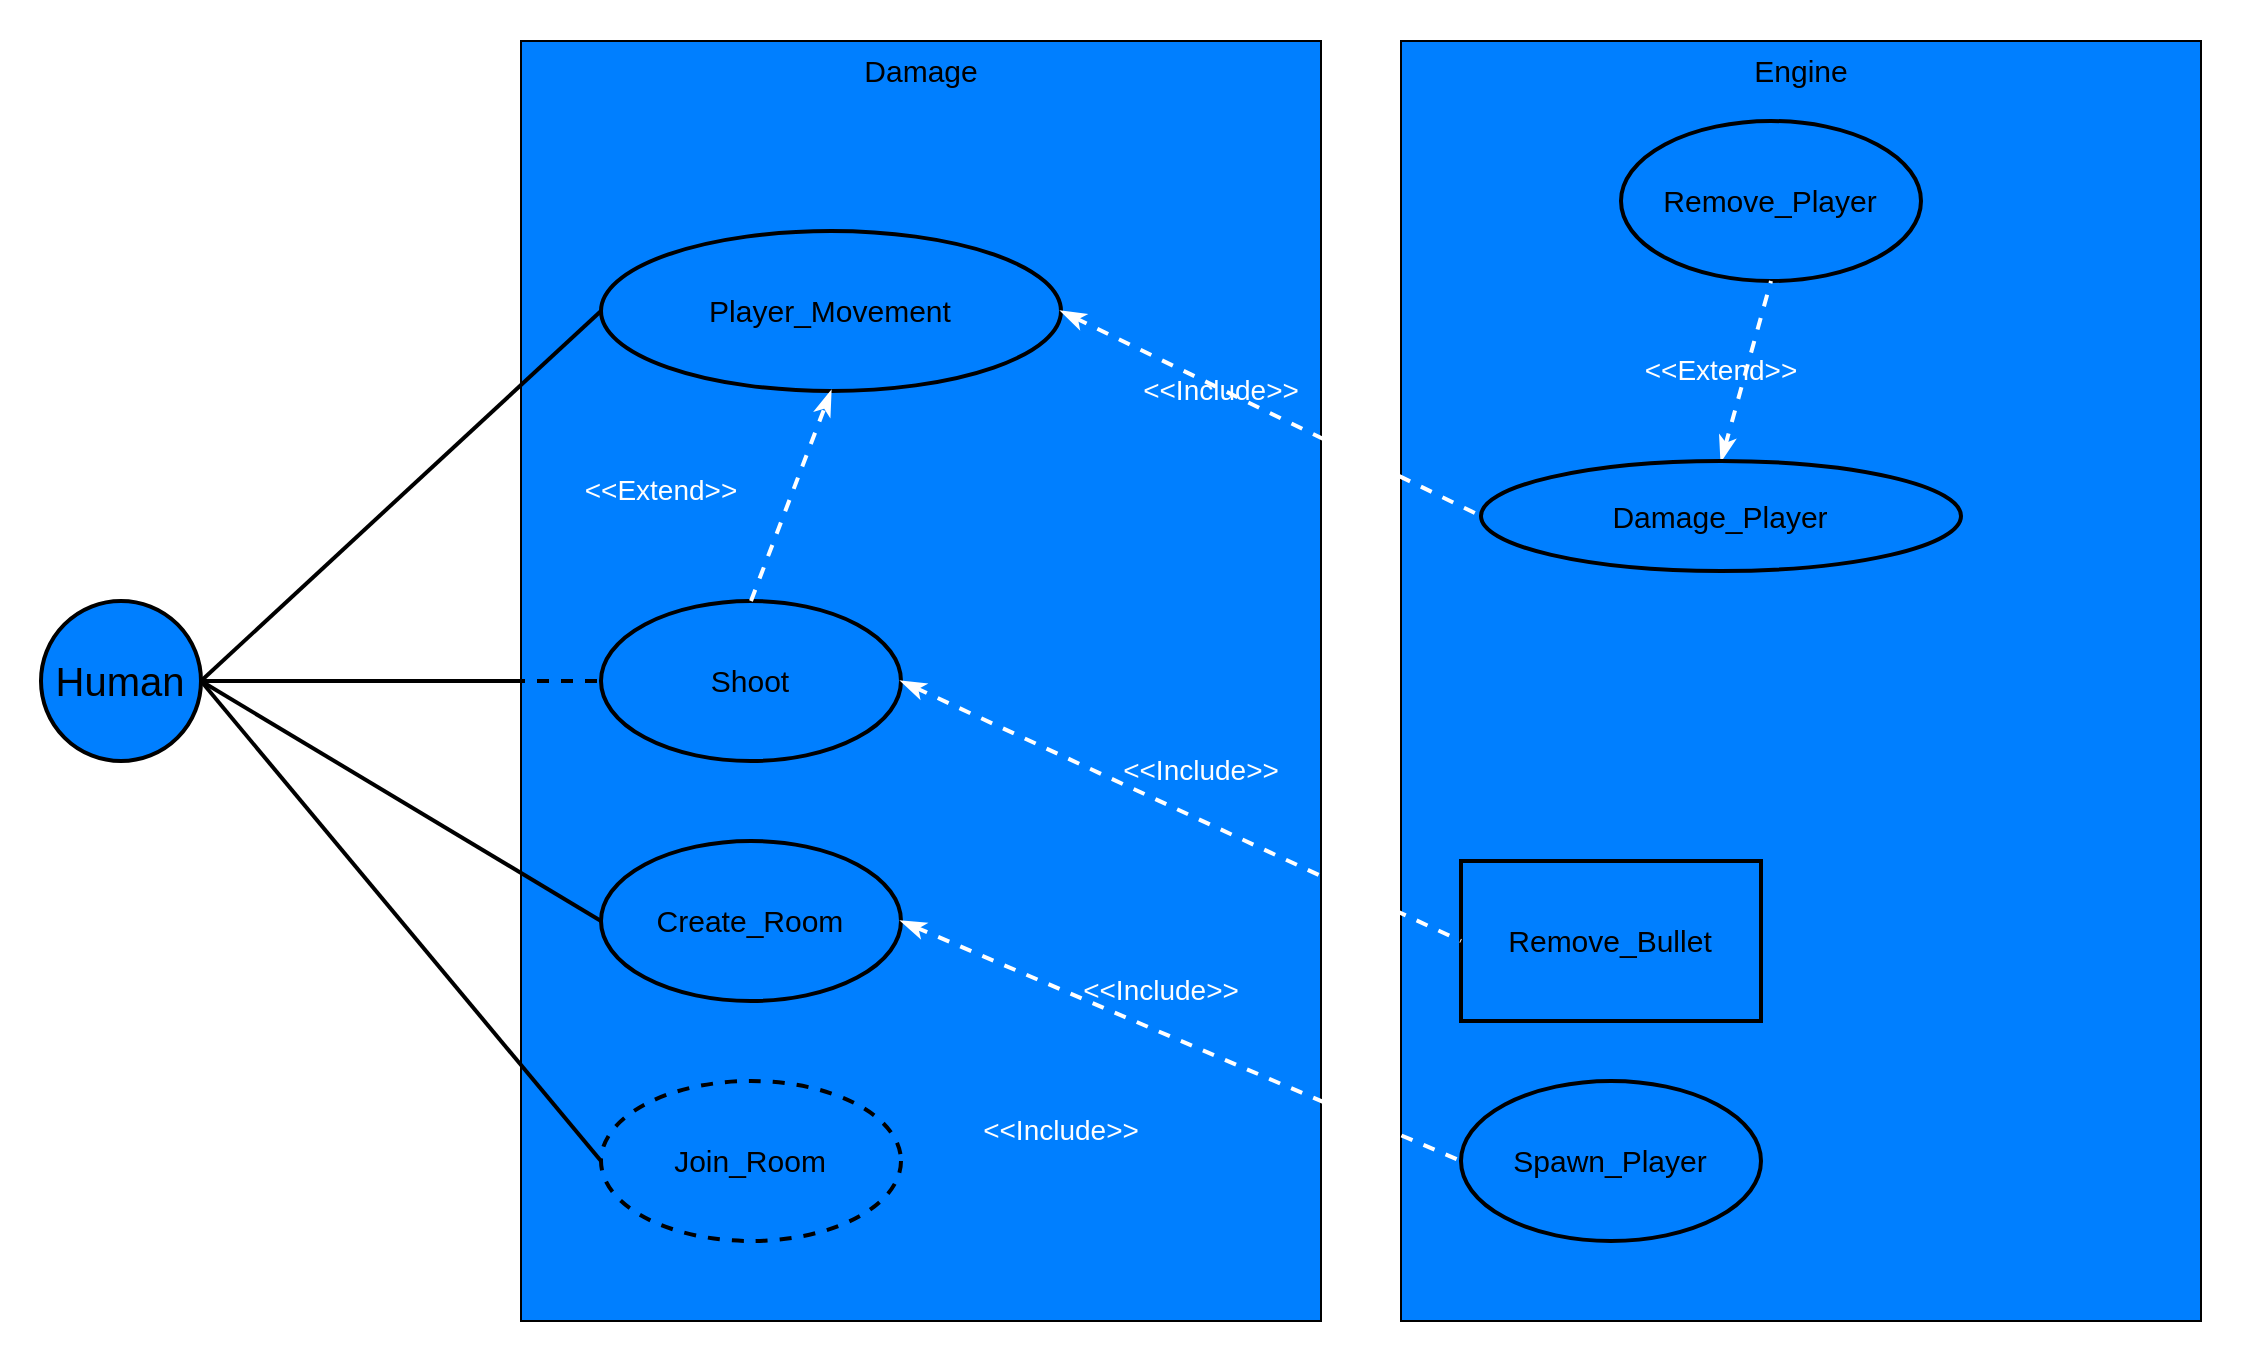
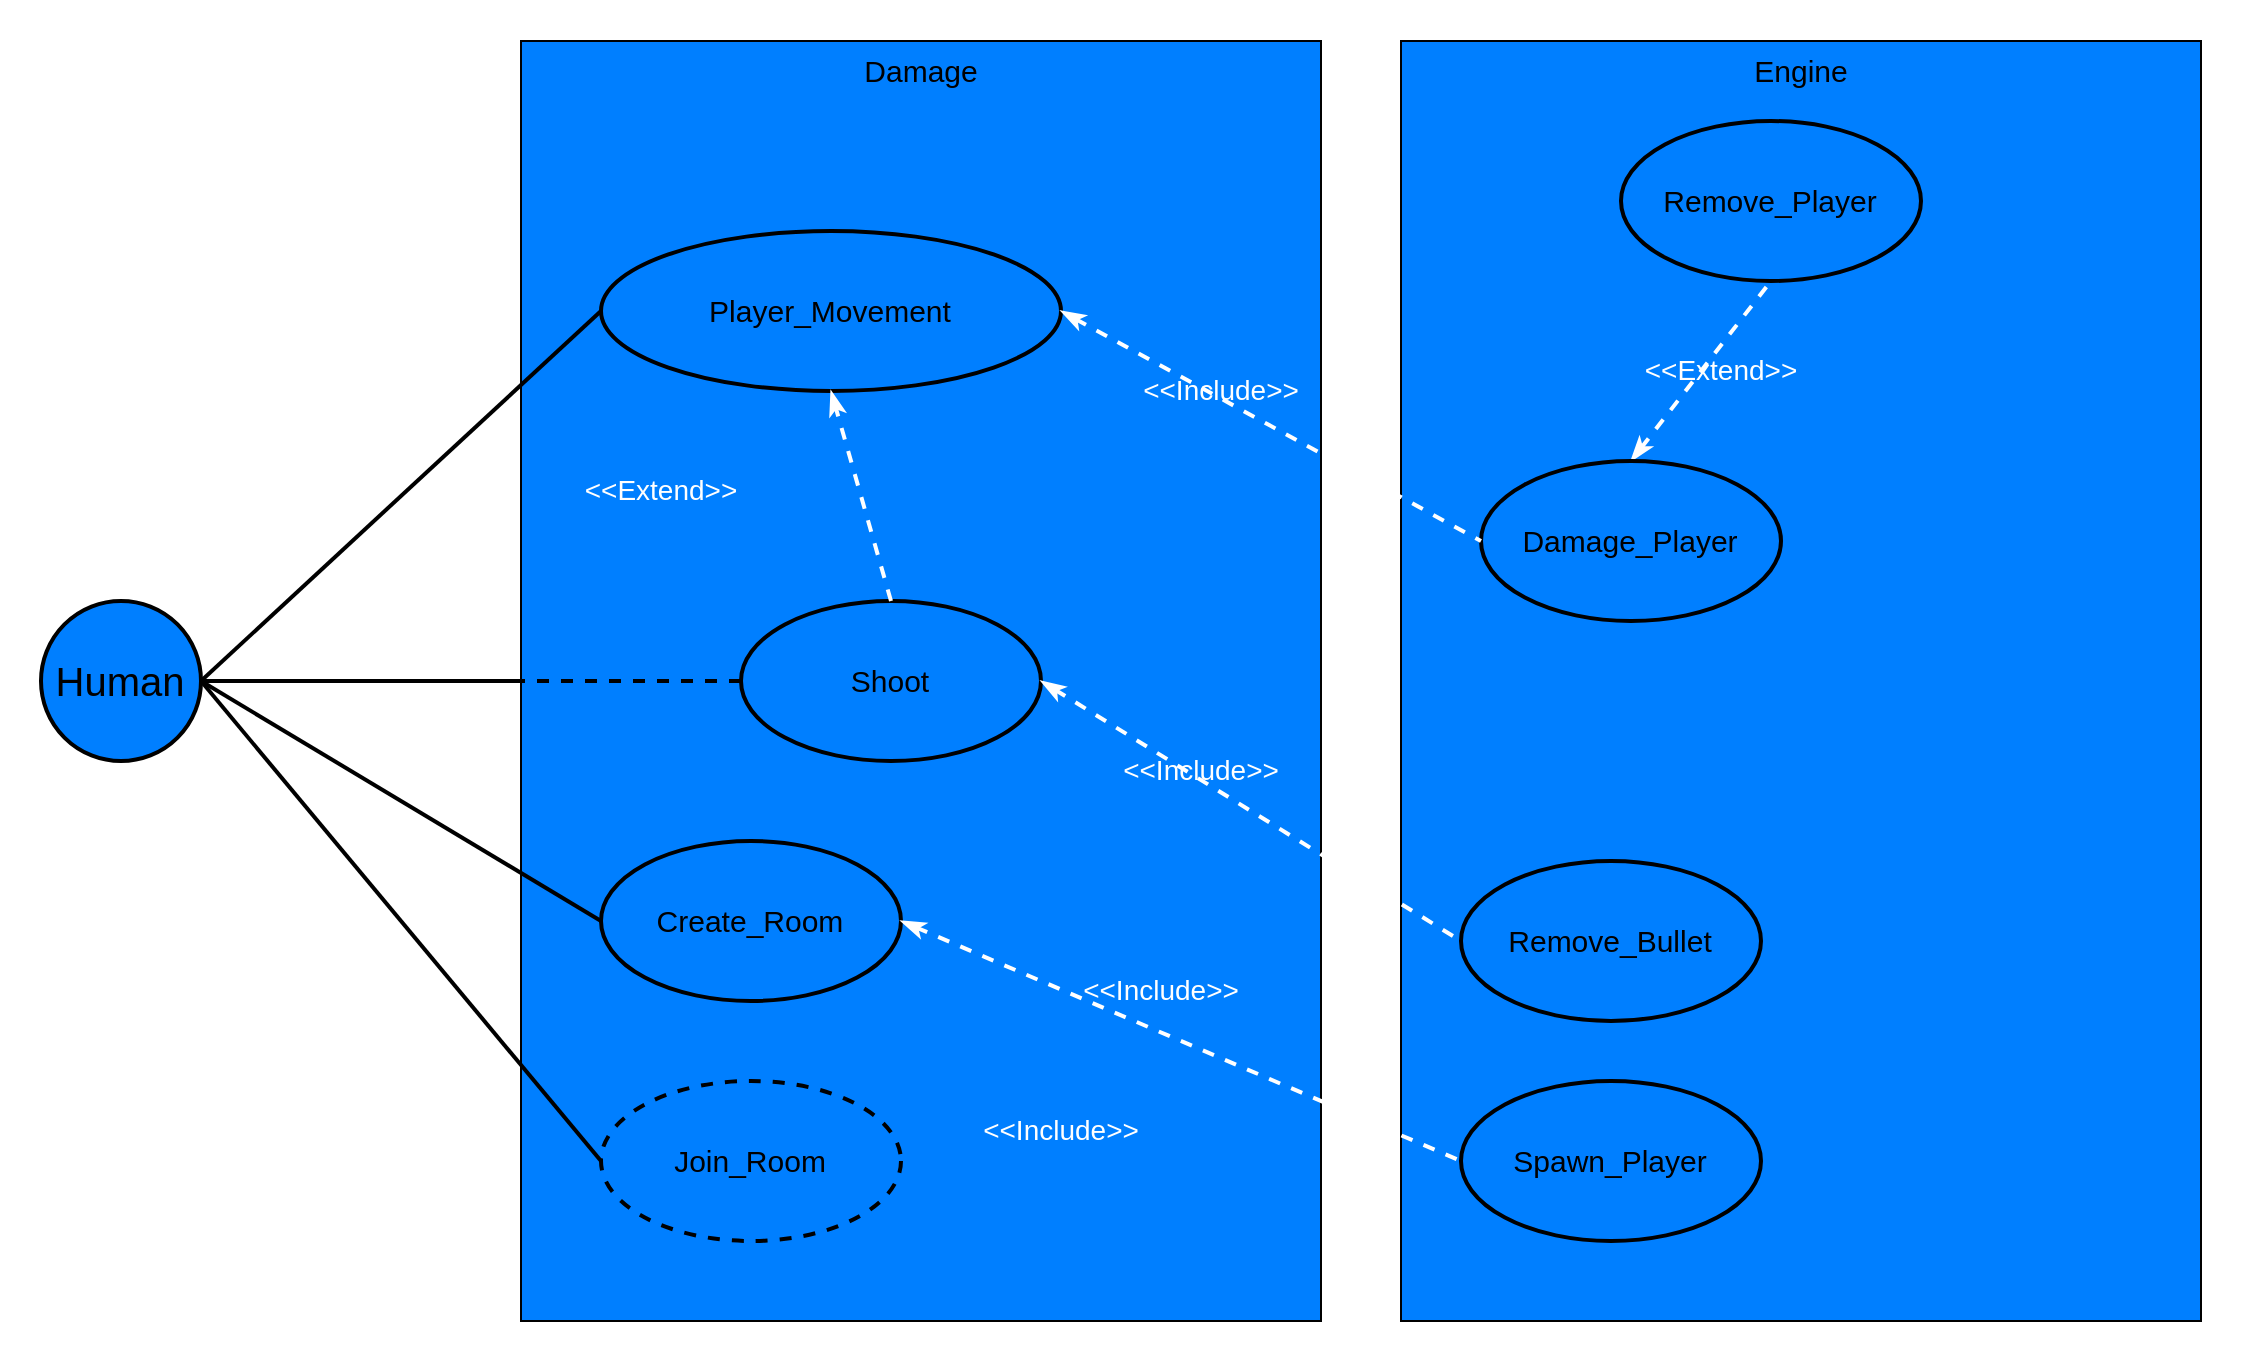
(1721, 516) -> (1631, 541)
(751, 681) -> (891, 681)
(1611, 941) -> (1611, 941)
